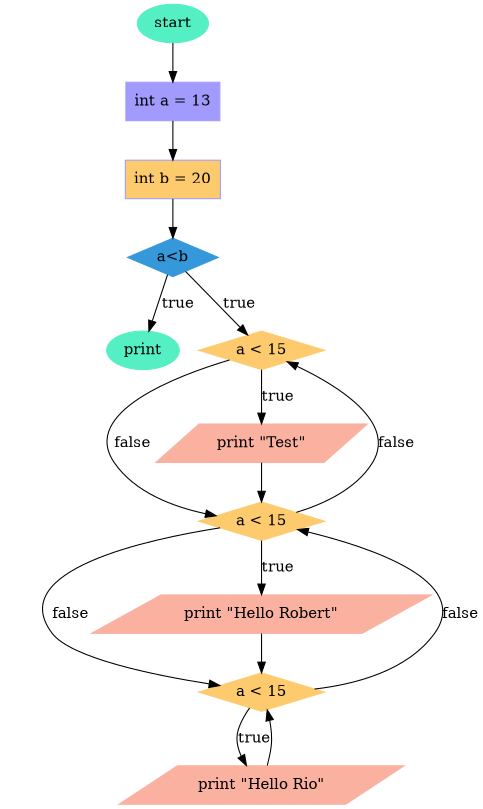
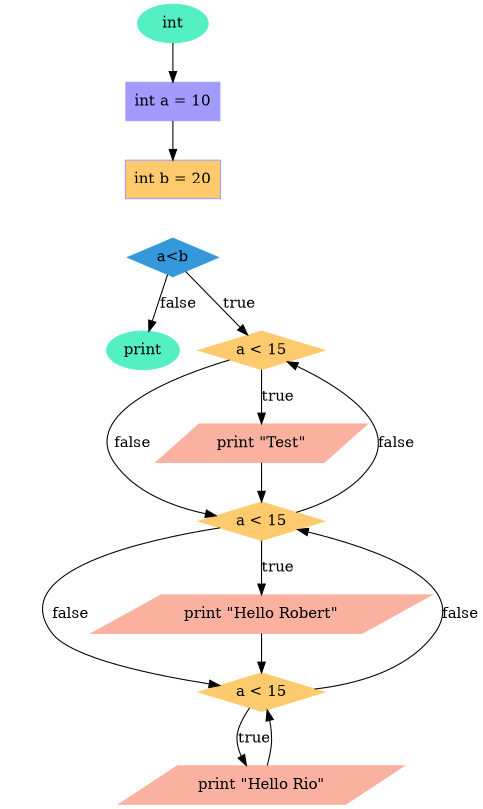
(173, 23) -> (173, 23)
(173, 101) -> (173, 101)
(173, 213) -> none
(178, 304) -> (178, 304)
